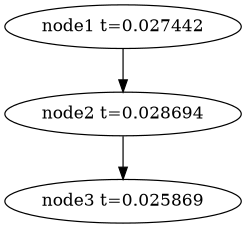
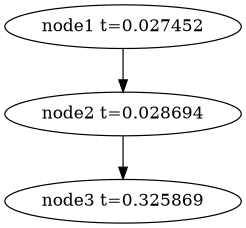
(123, 27) -> (123, 27)
(123, 201) -> (123, 201)
